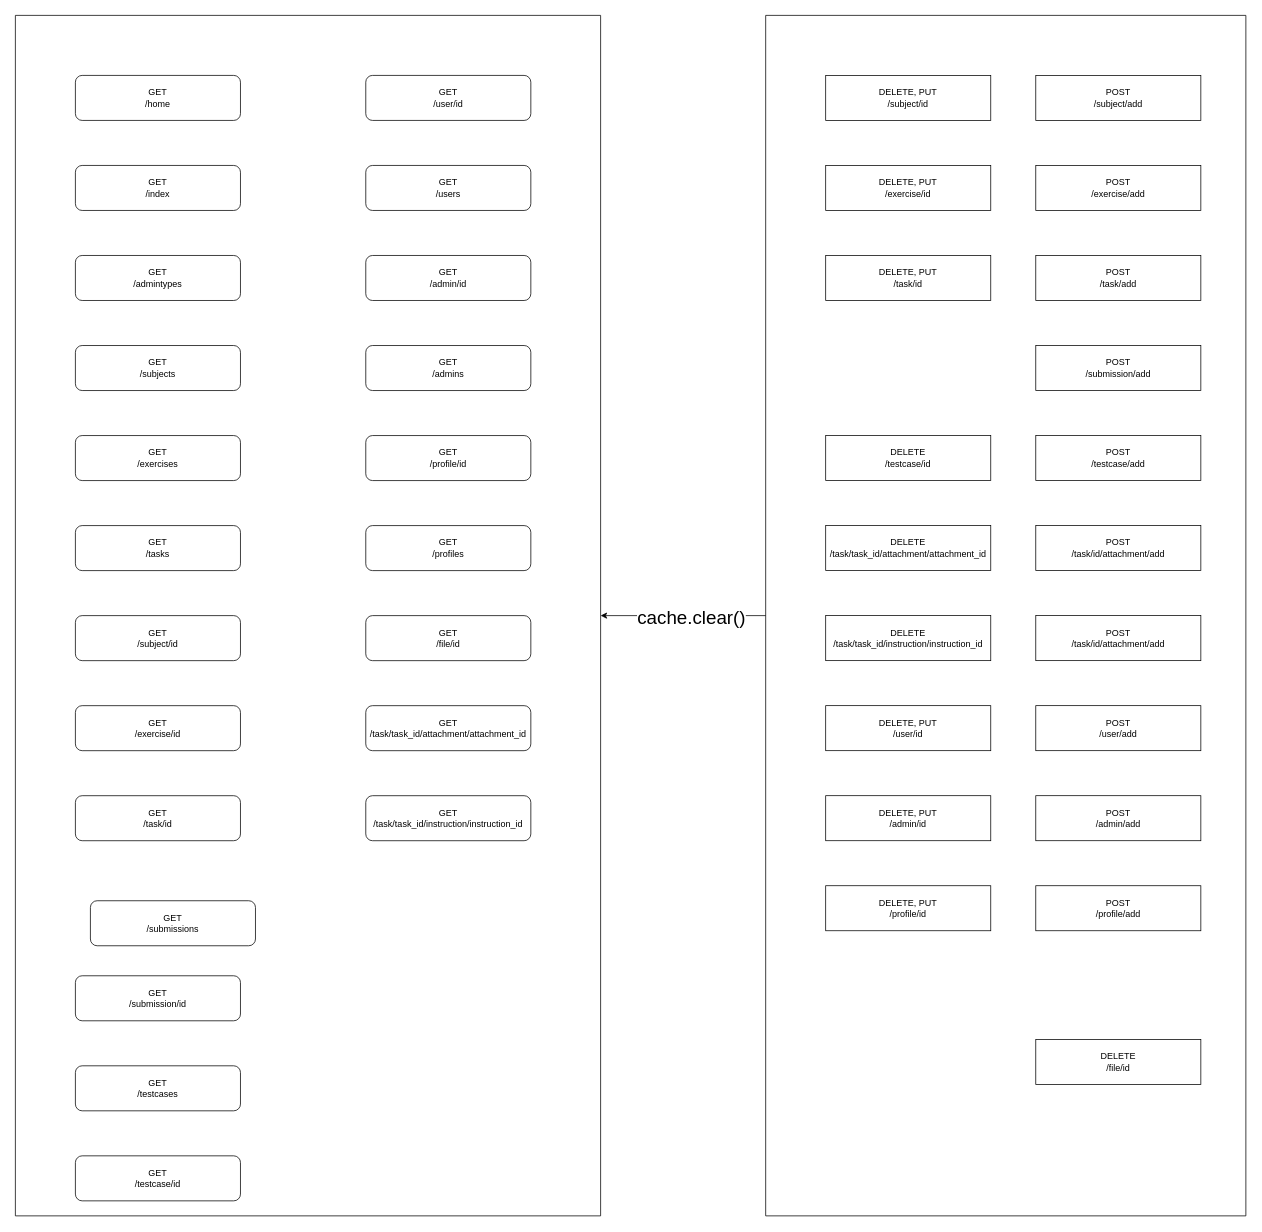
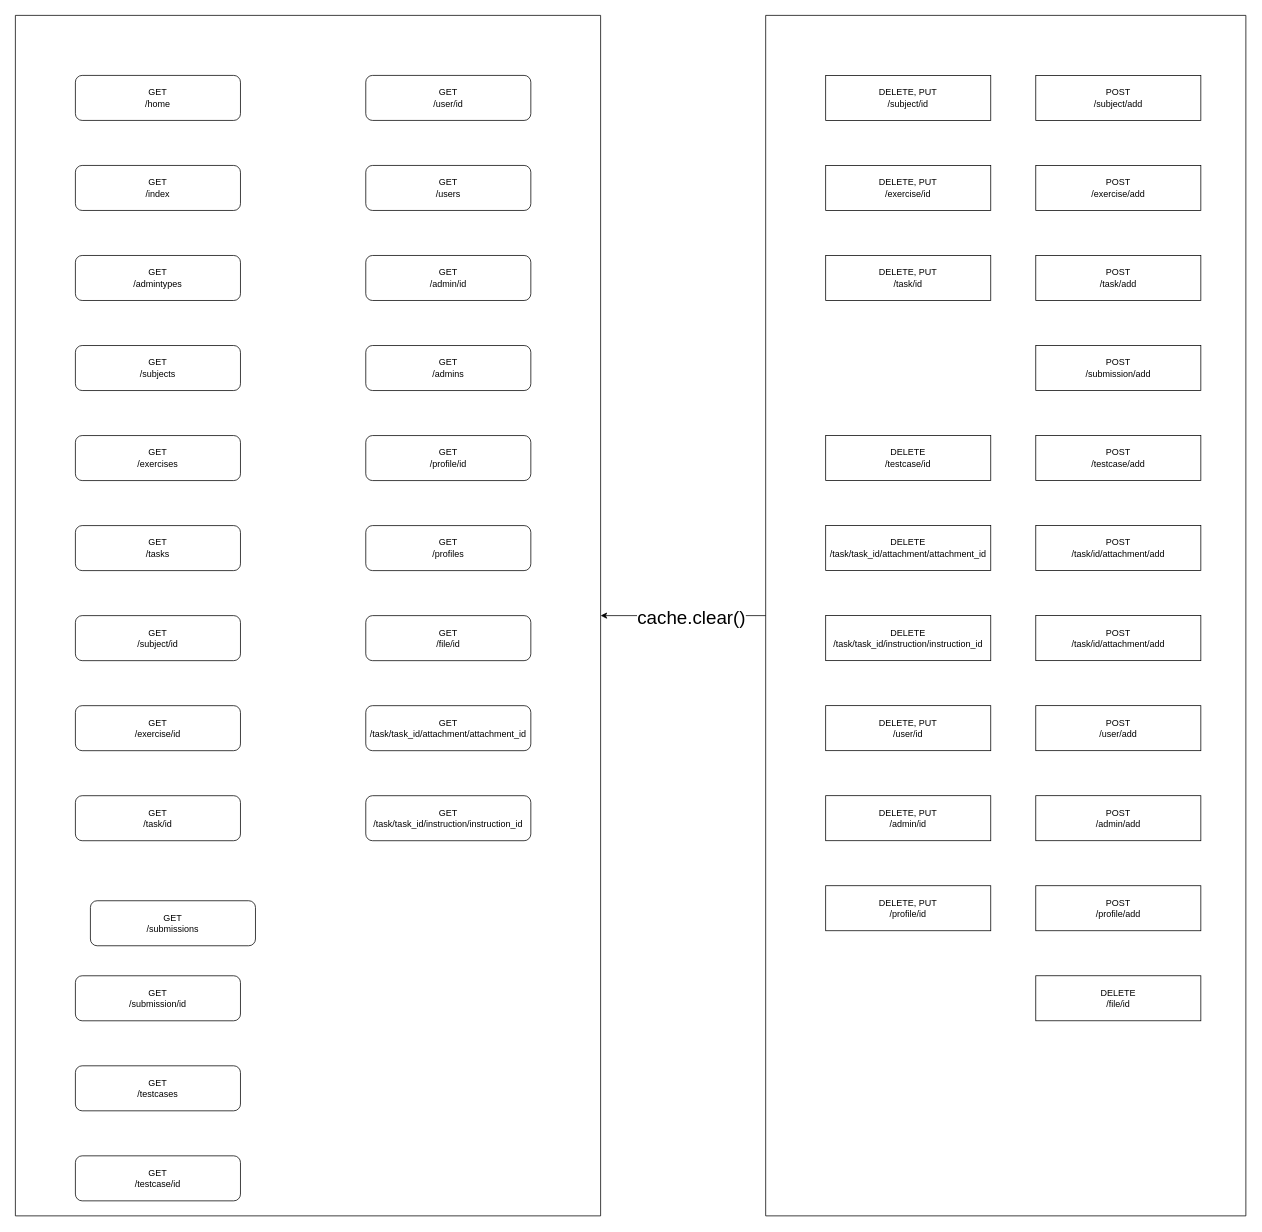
(1118, 1062) -> (1118, 998)
